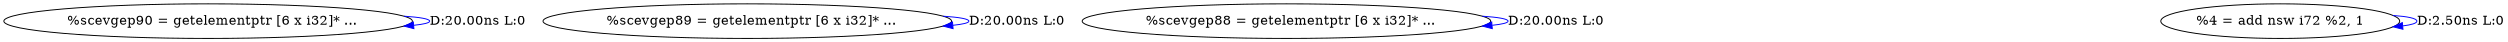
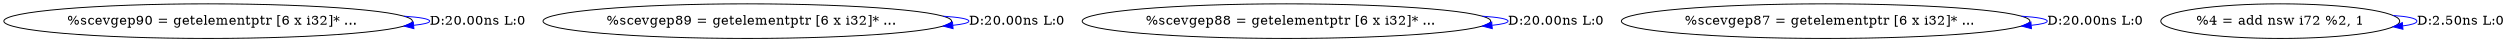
none -> (1826, 21)
